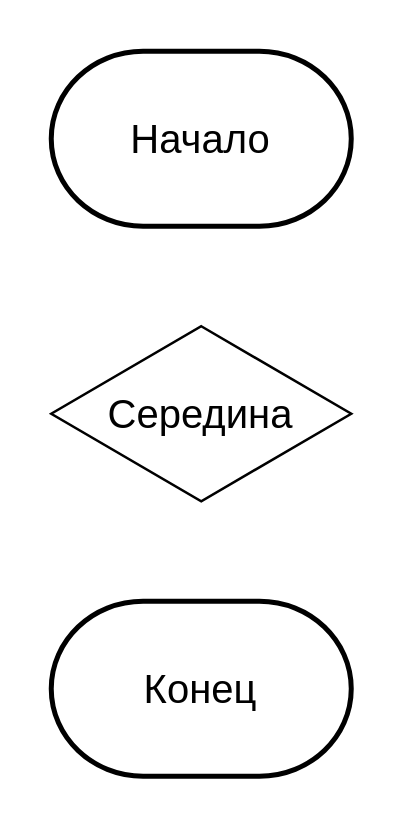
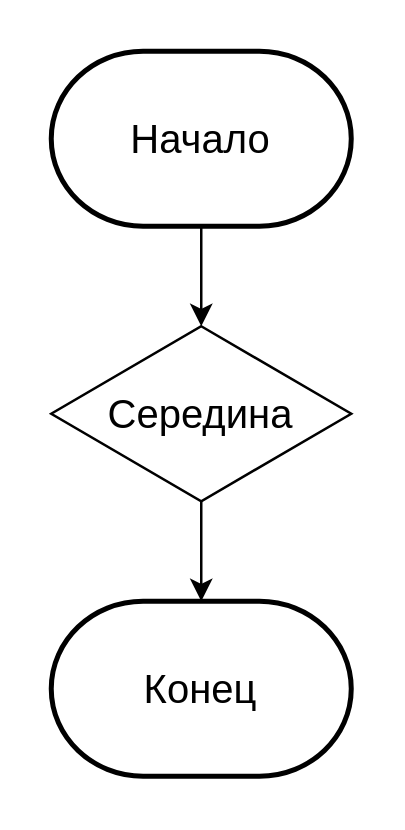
none -> (201, 268)
none -> (201, 543)
